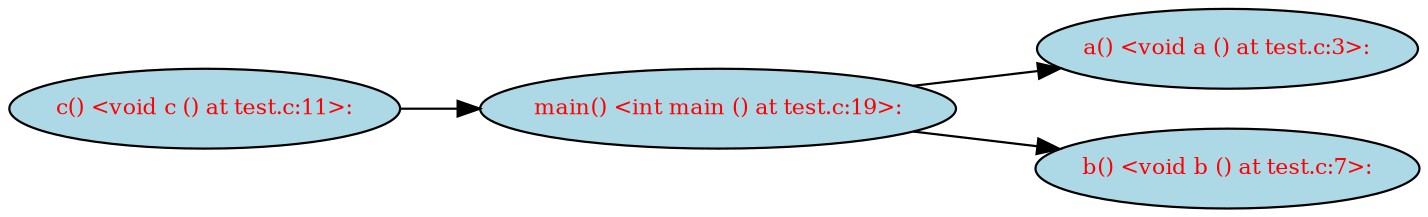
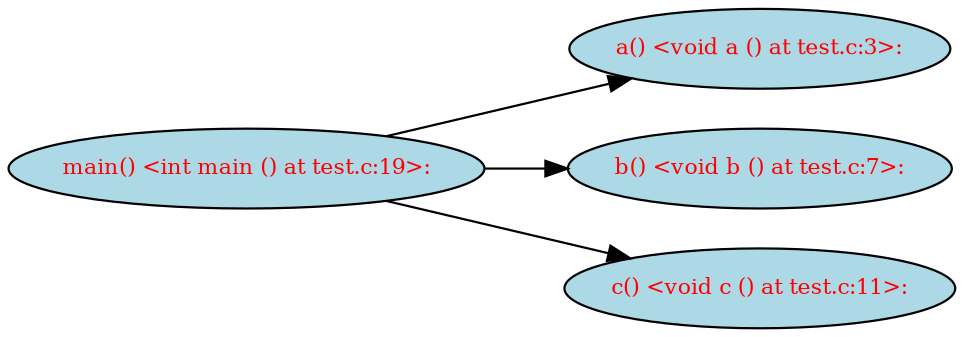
(429, 109) -> (497, 227)
